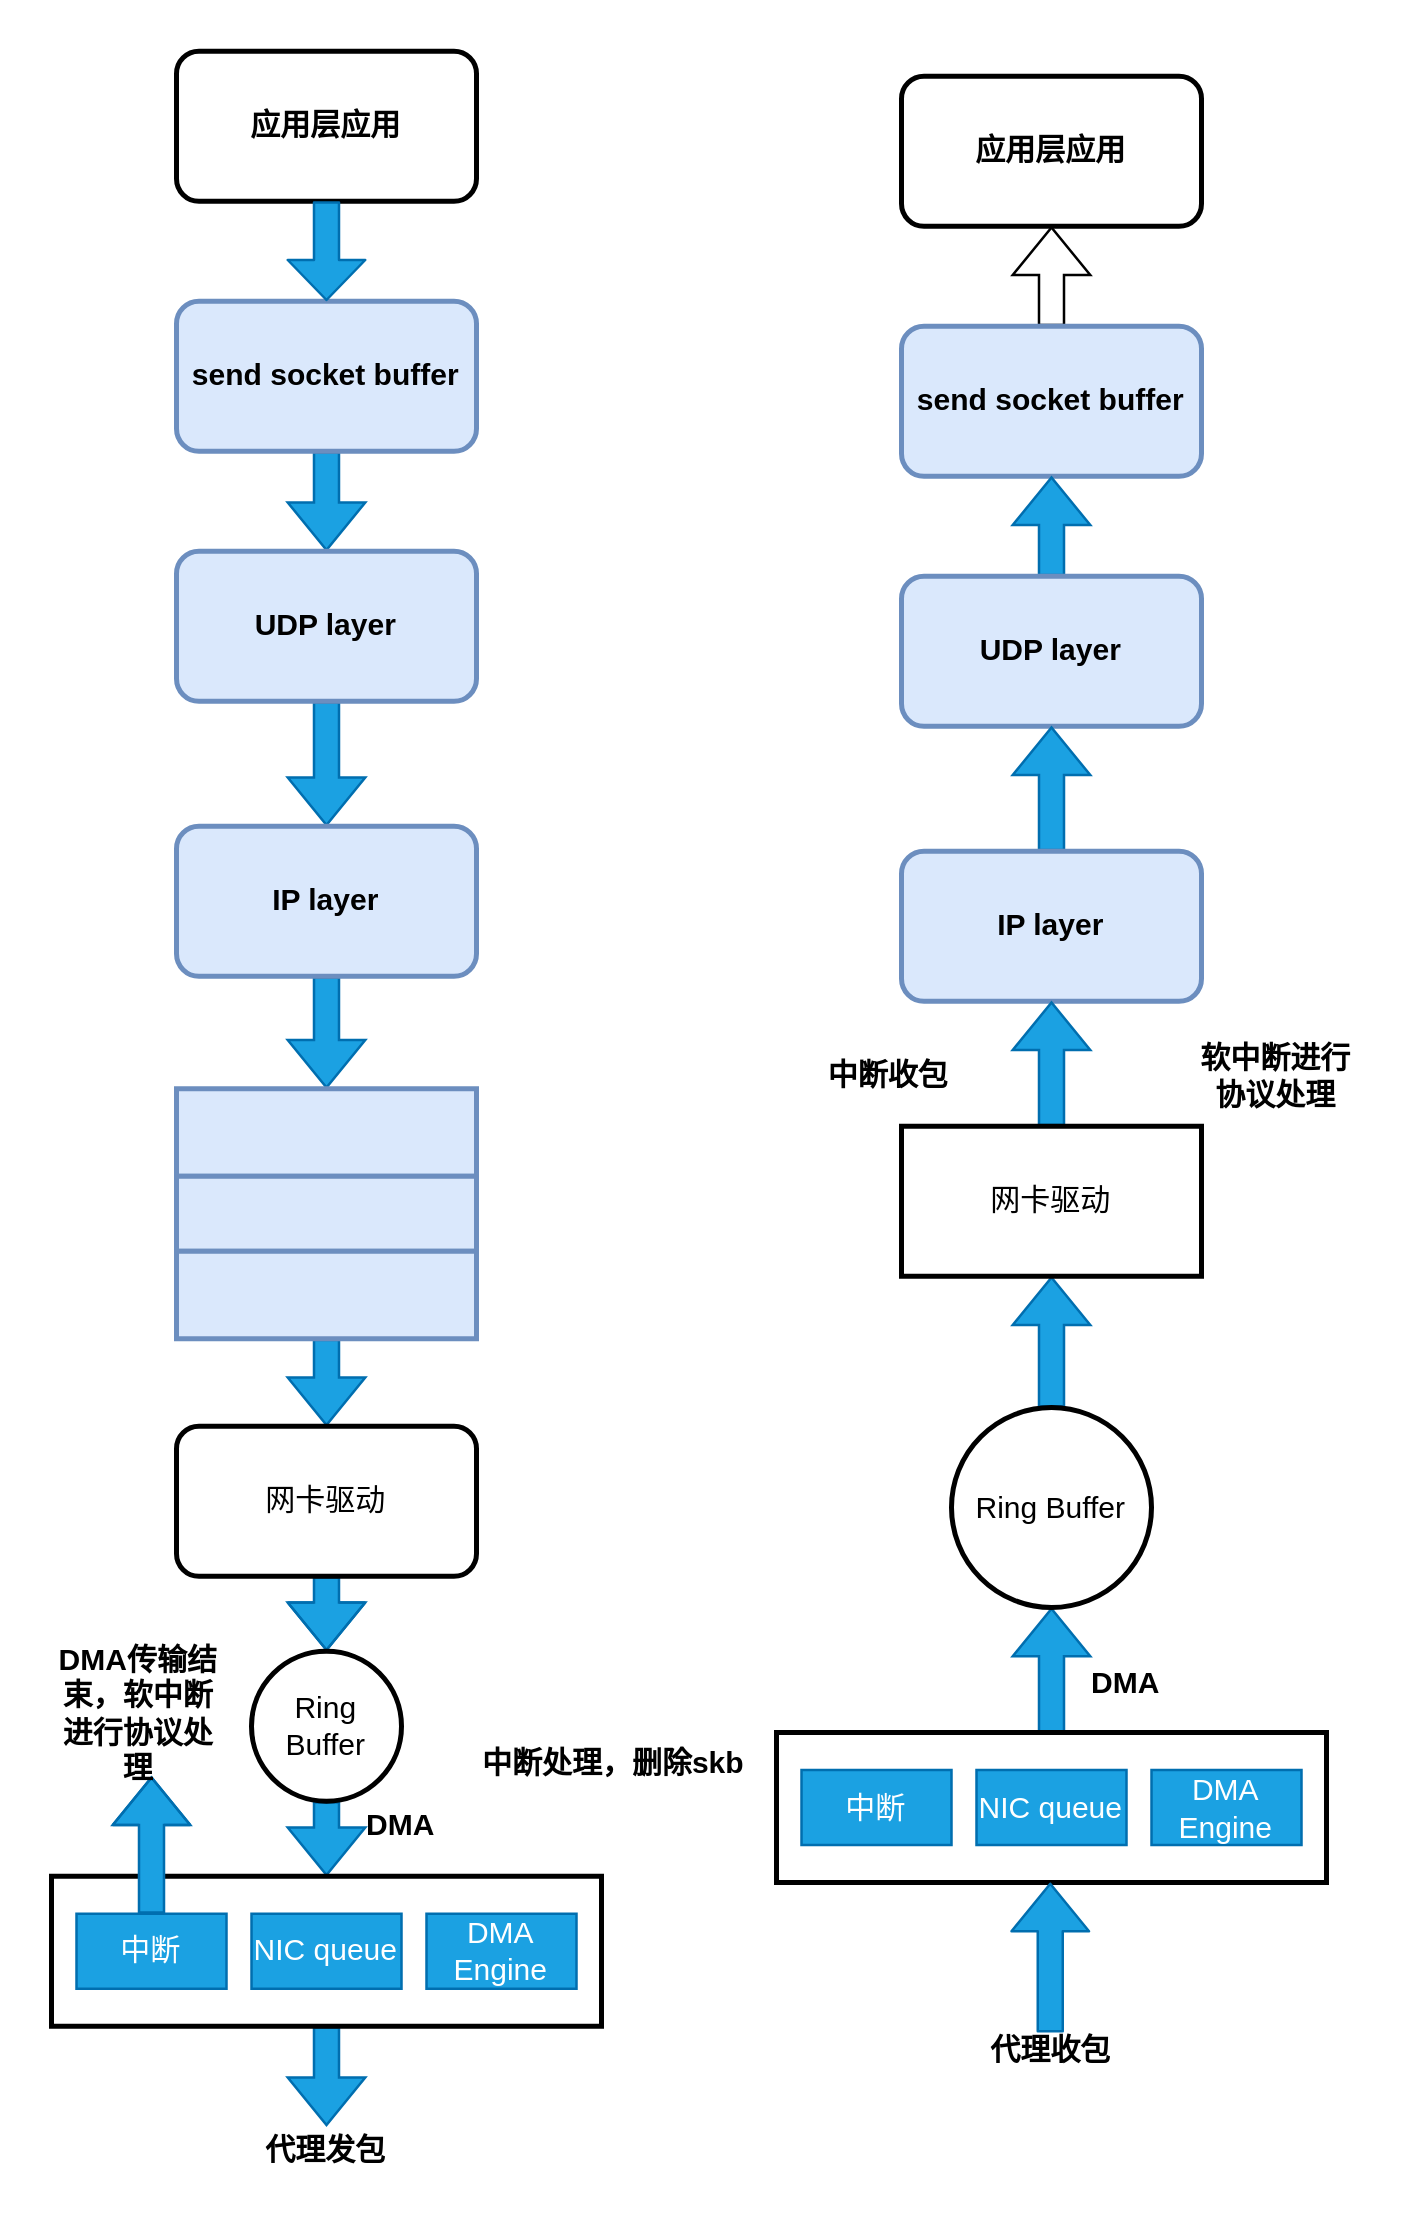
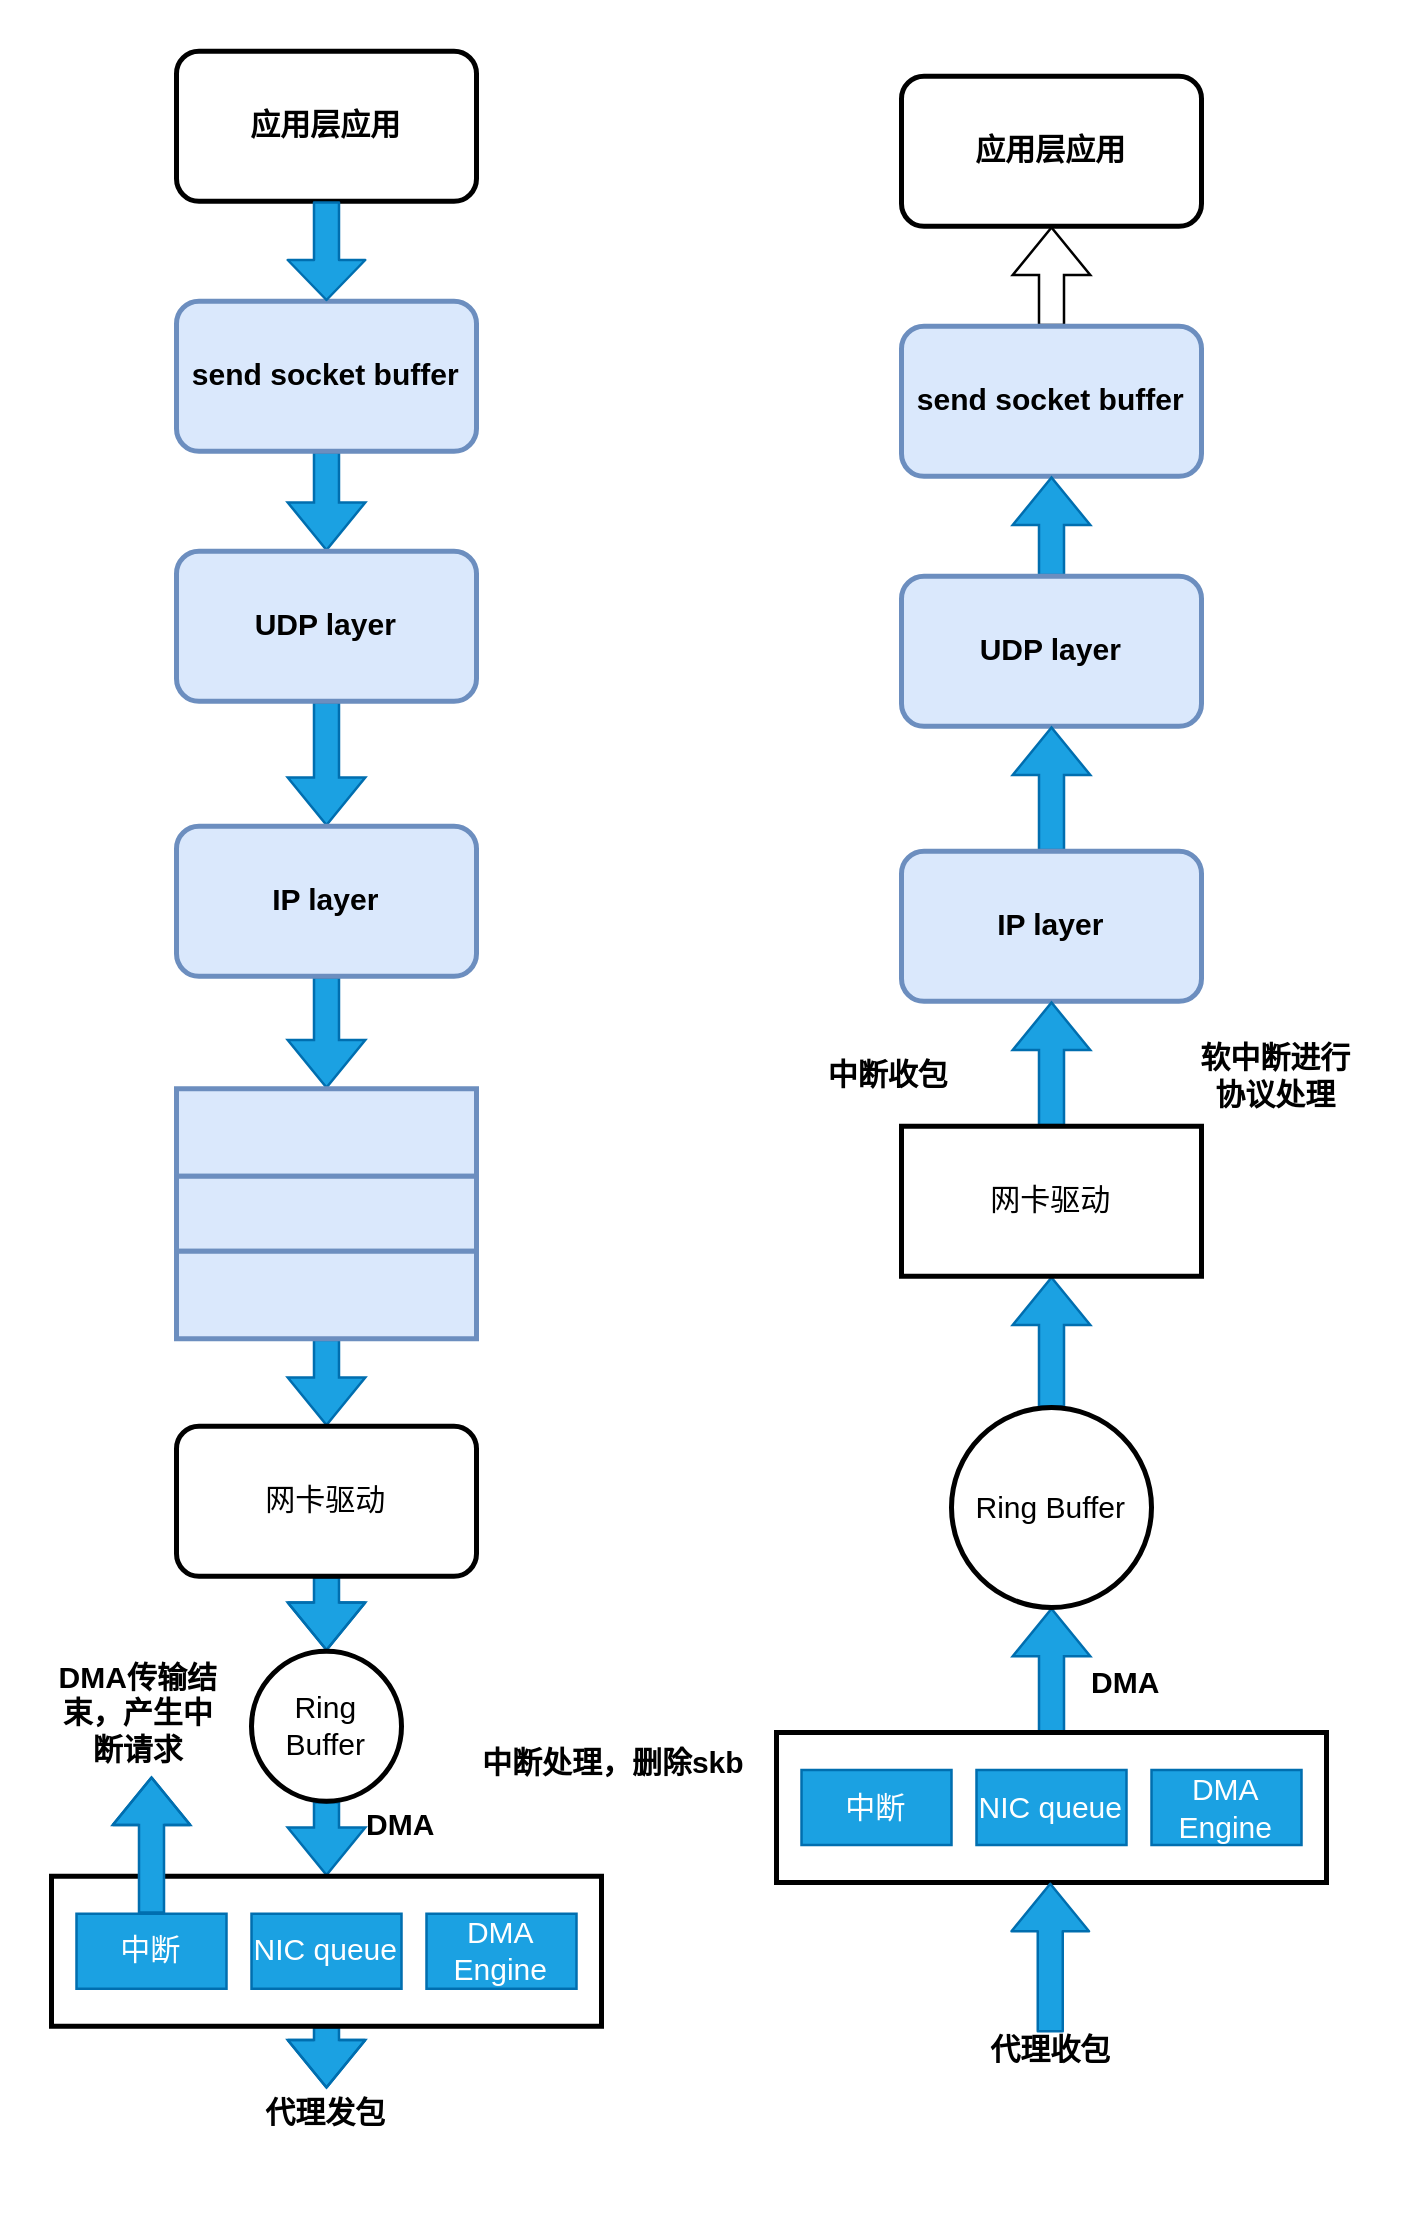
(139, 1714) -> (139, 1714)
(326, 2151) -> (326, 2114)
